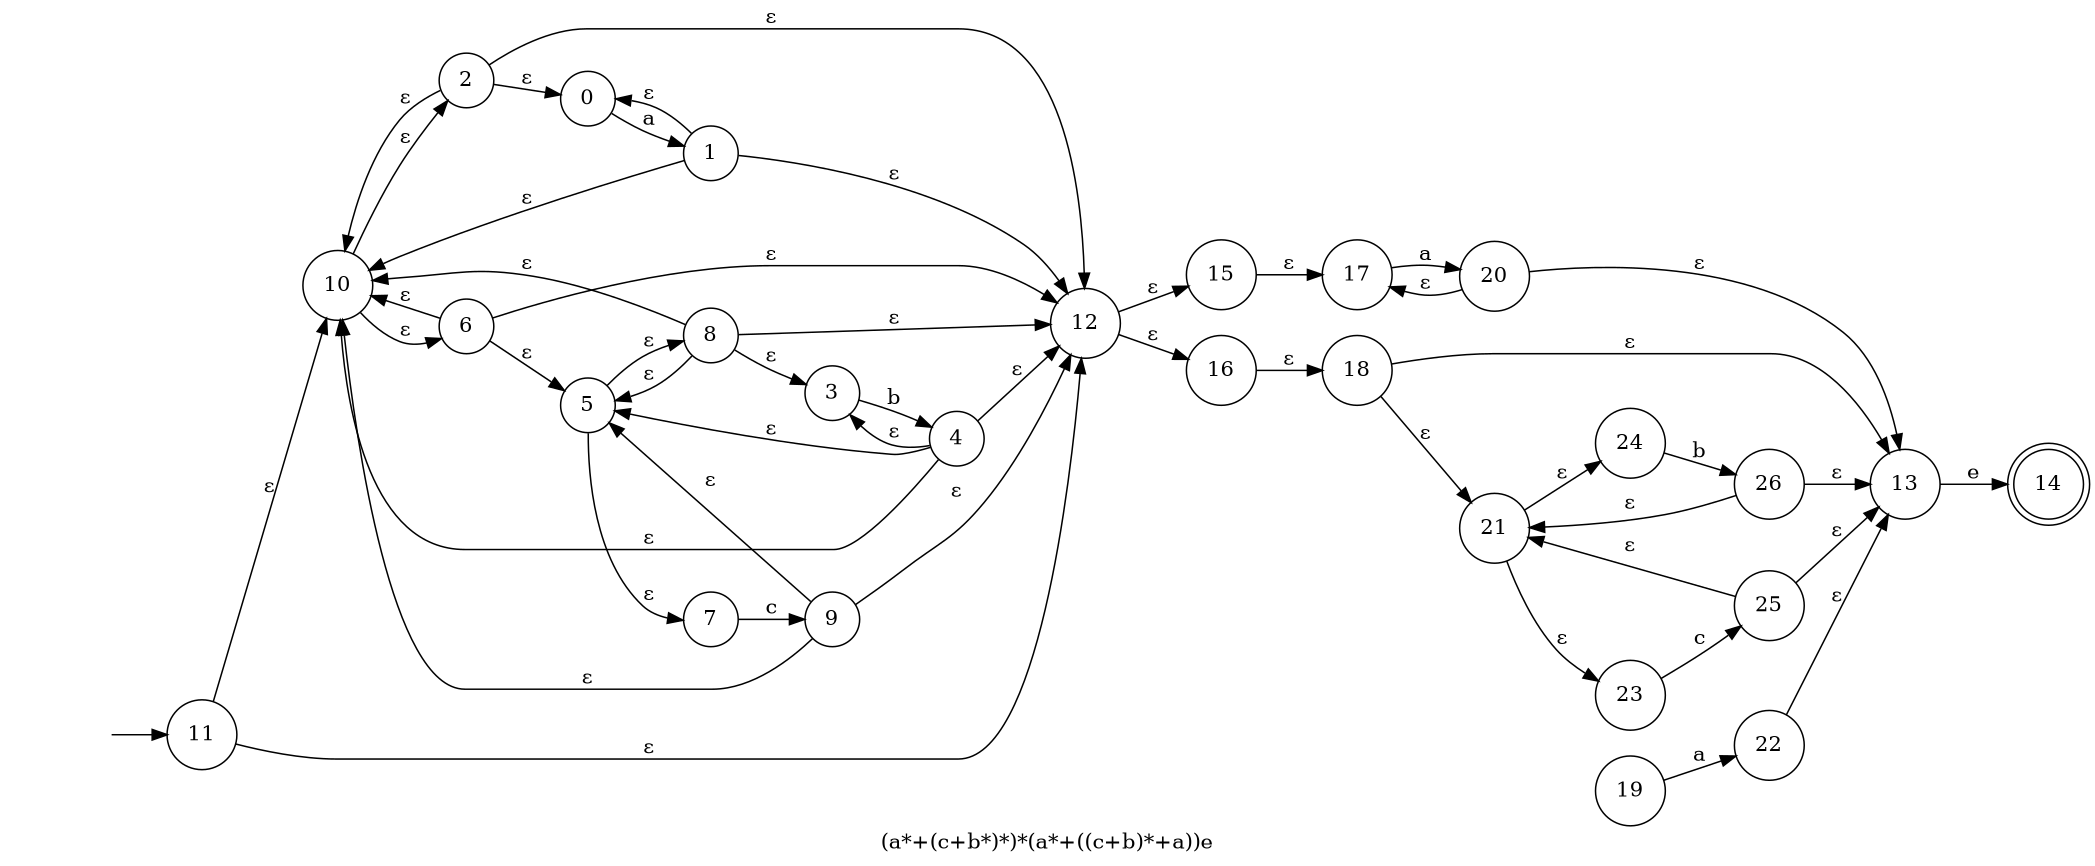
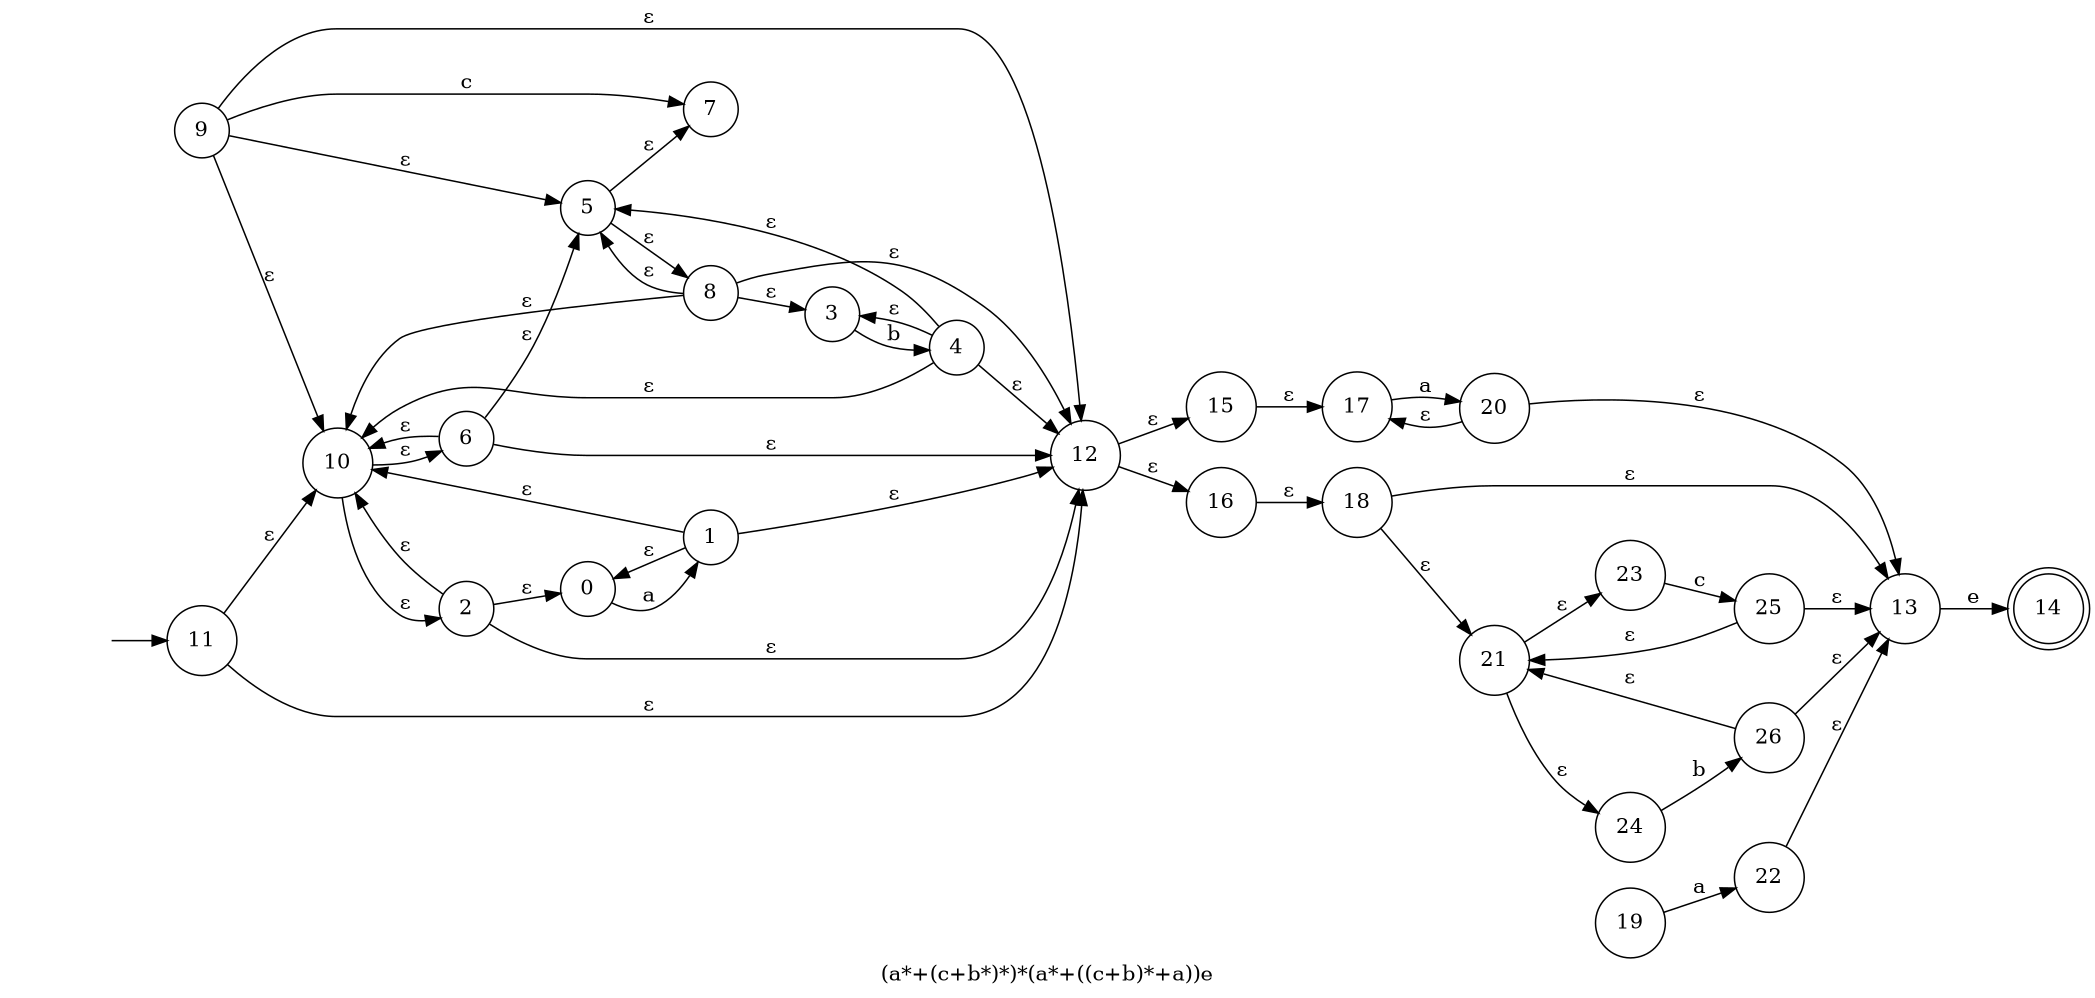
(764, 619) -> (446, 94)
